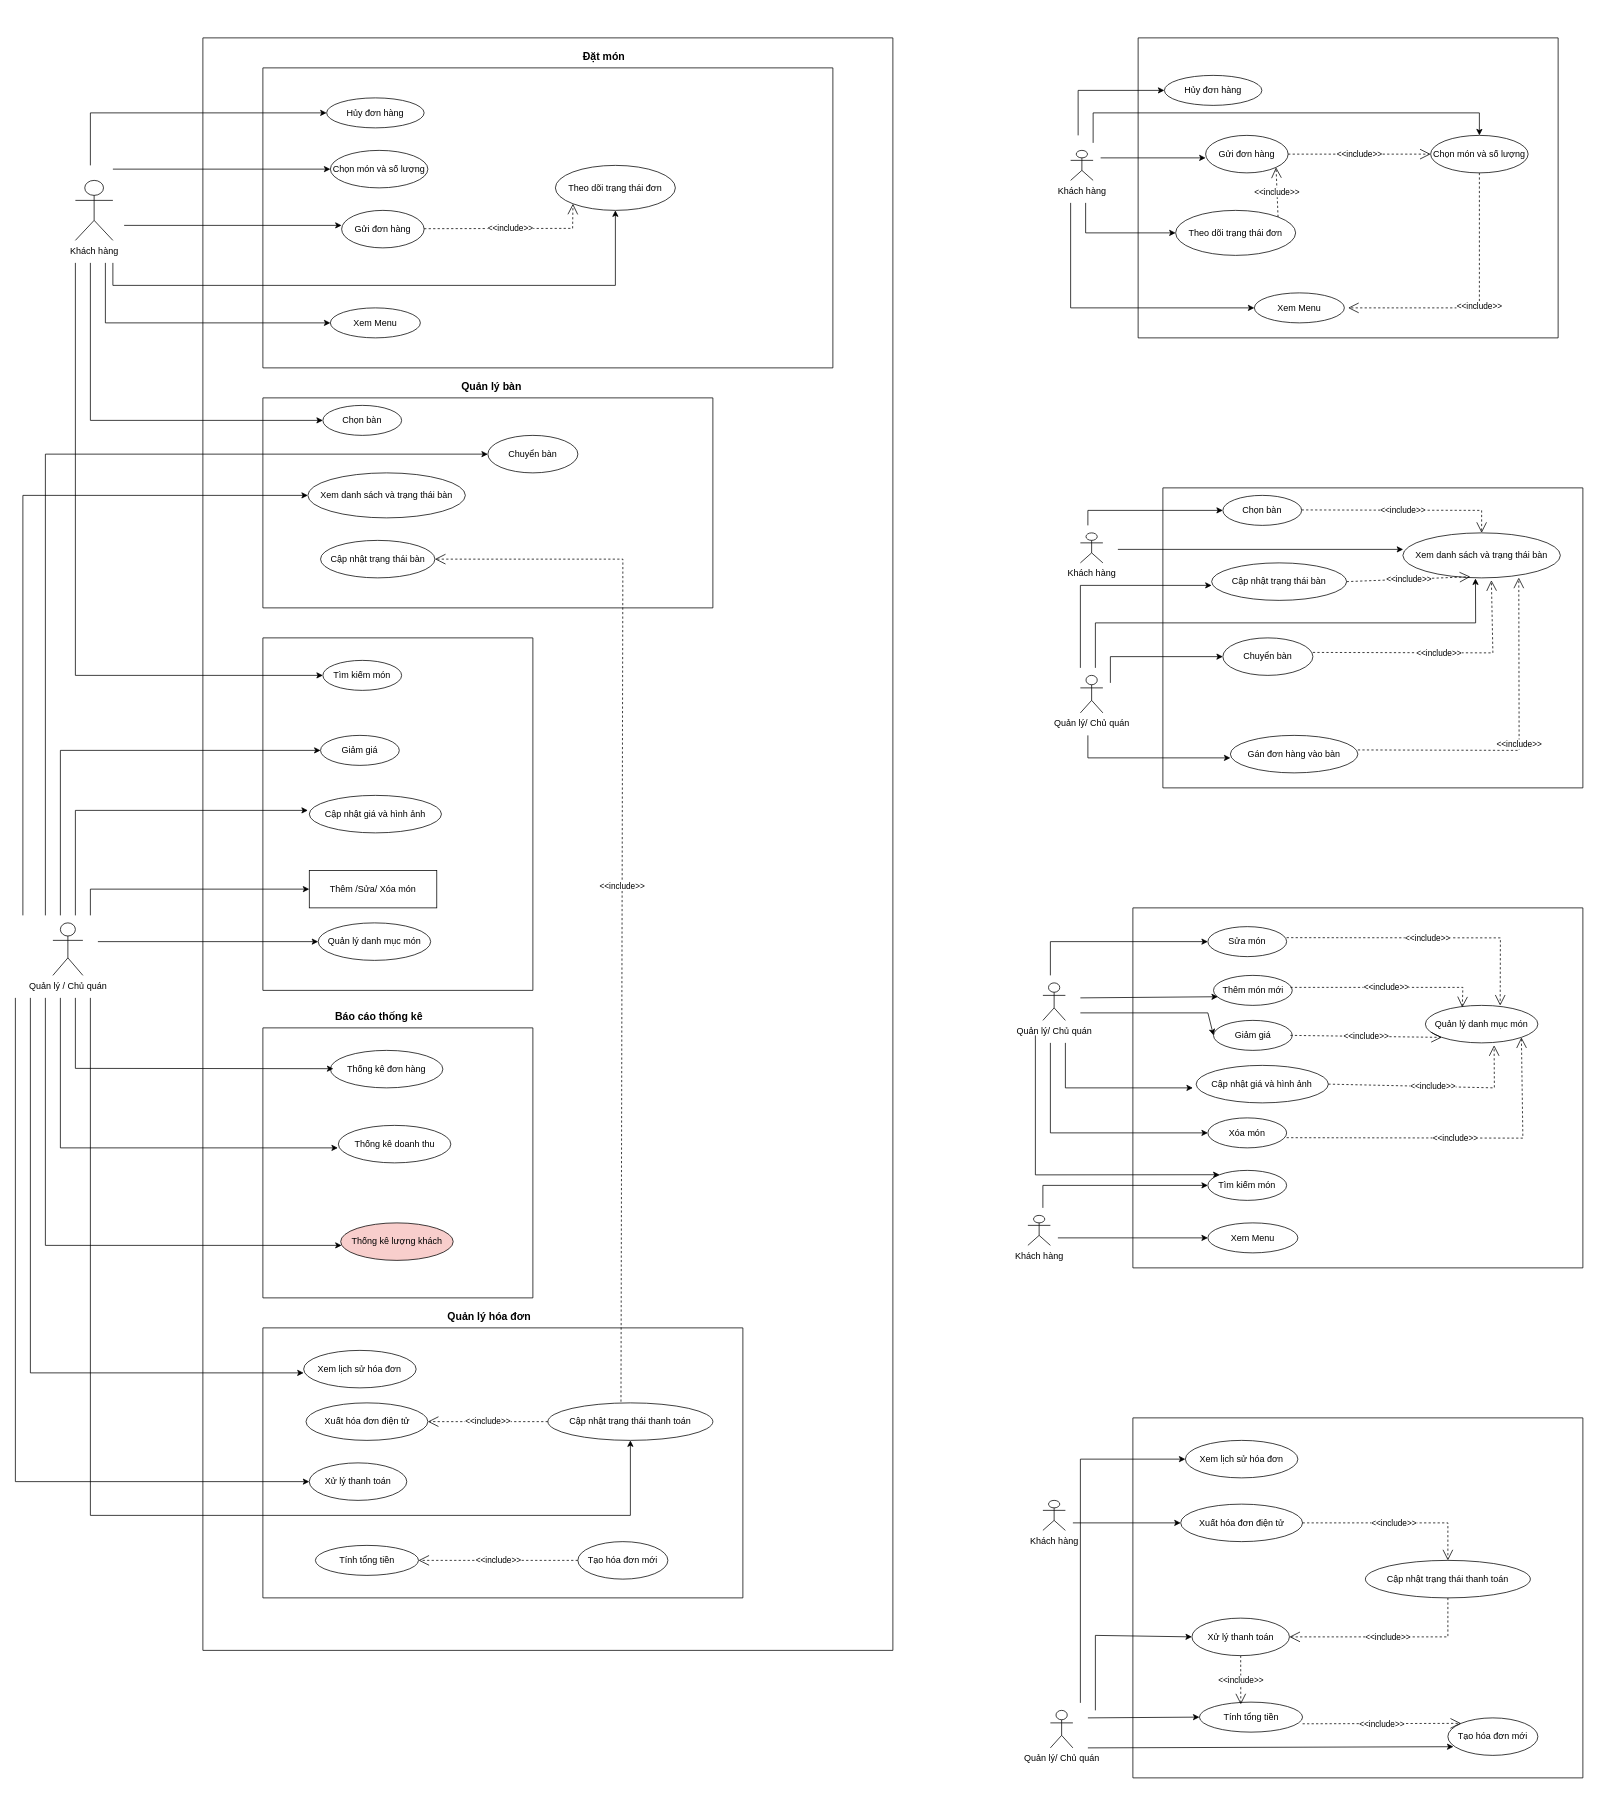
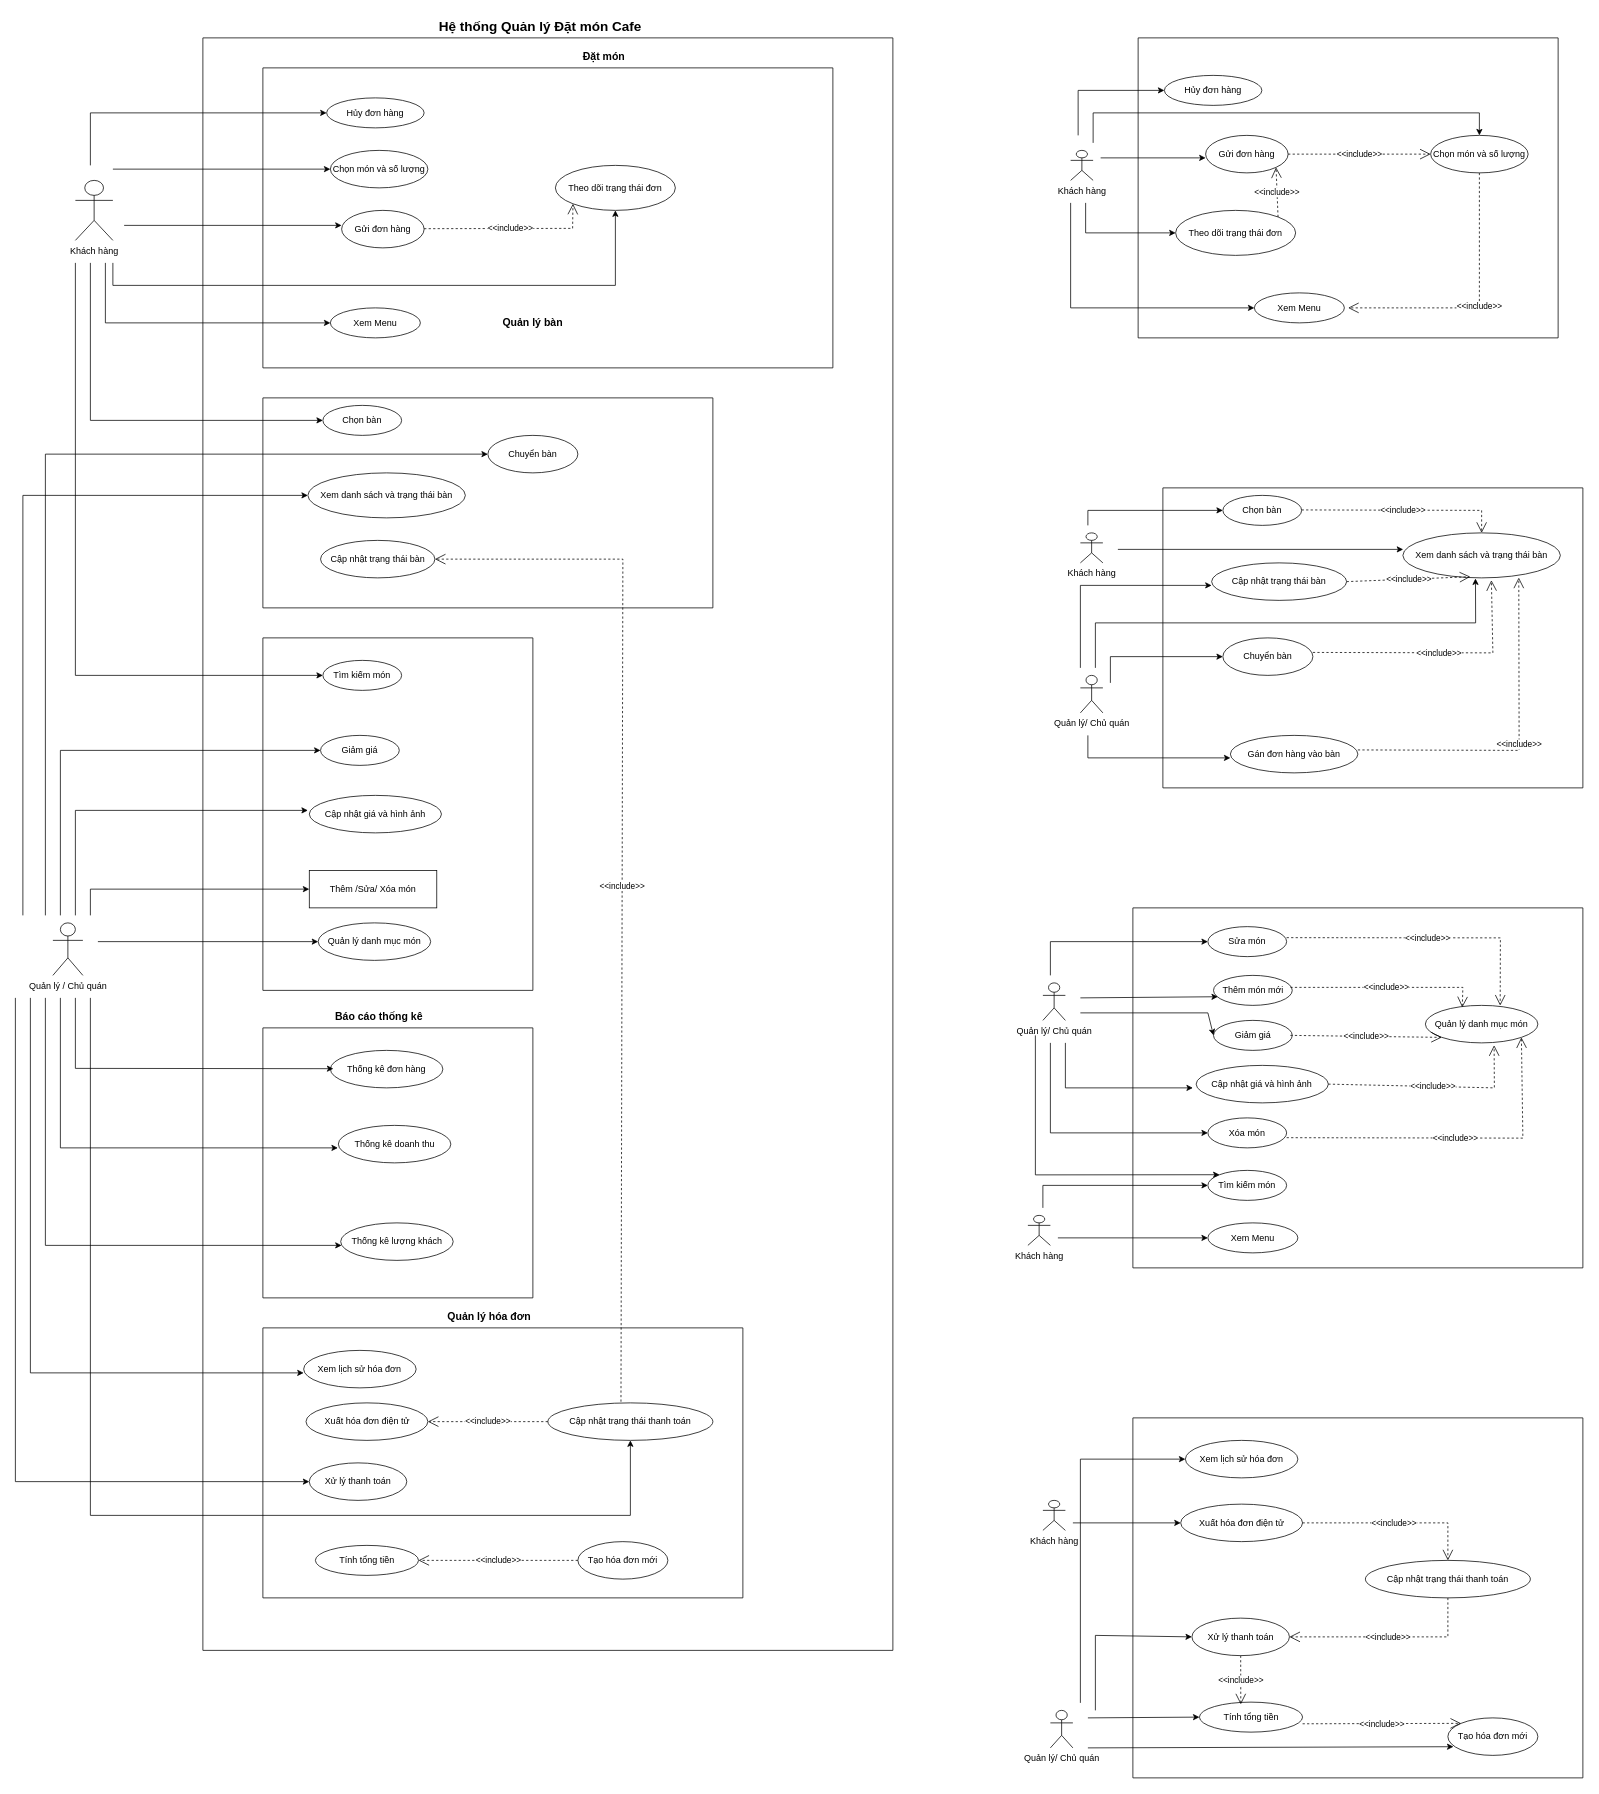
none -> (540, 27)
(492, 387) -> (533, 323)
(397, 1242) -> (397, 1242)
